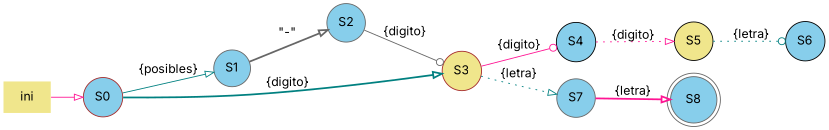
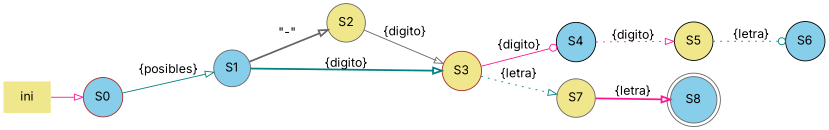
(346, 23) -> (346, 23)
(400, 45) -> (400, 45)
(279, 92) -> (342, 70)
(576, 98) -> (576, 98)
